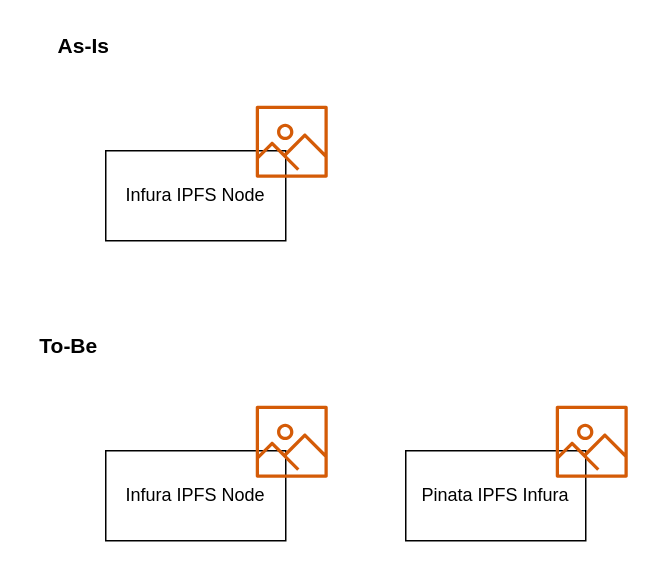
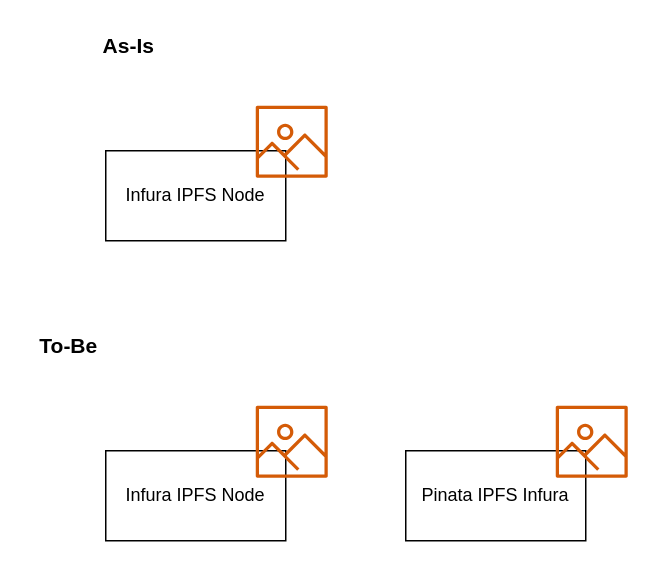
(83, 46) -> (128, 46)
